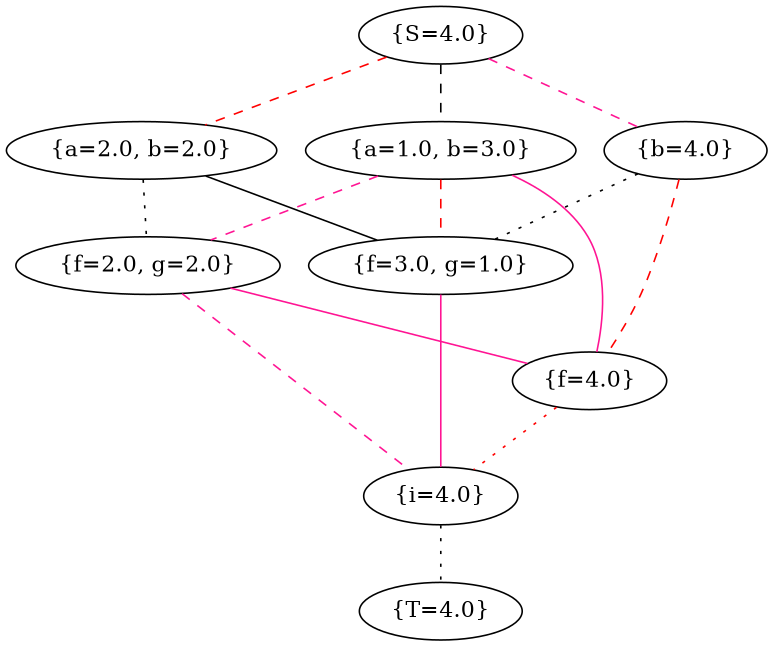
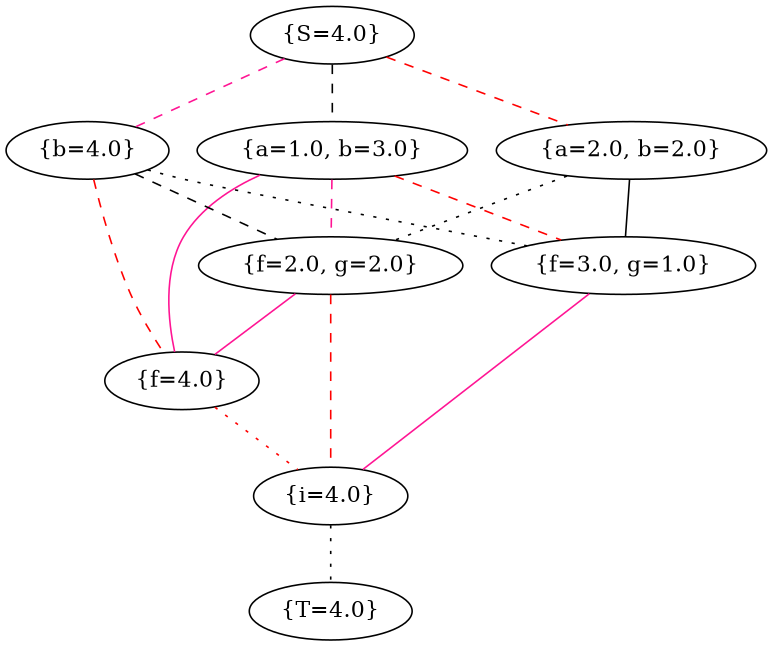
none -> (195, 202)
(295, 382) -> (331, 381)
